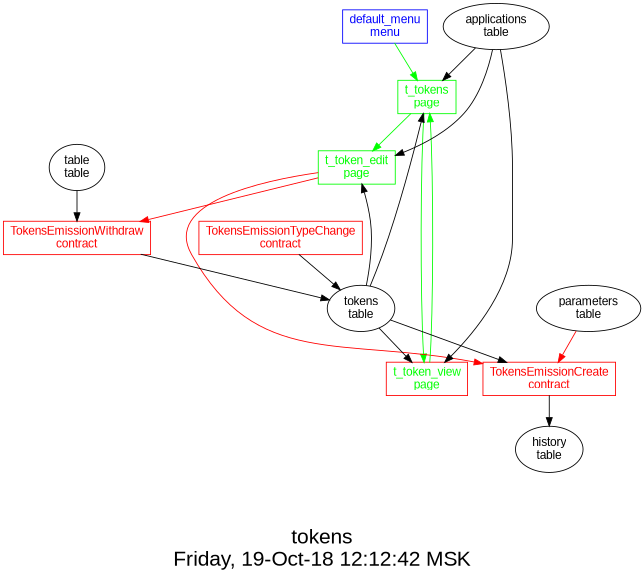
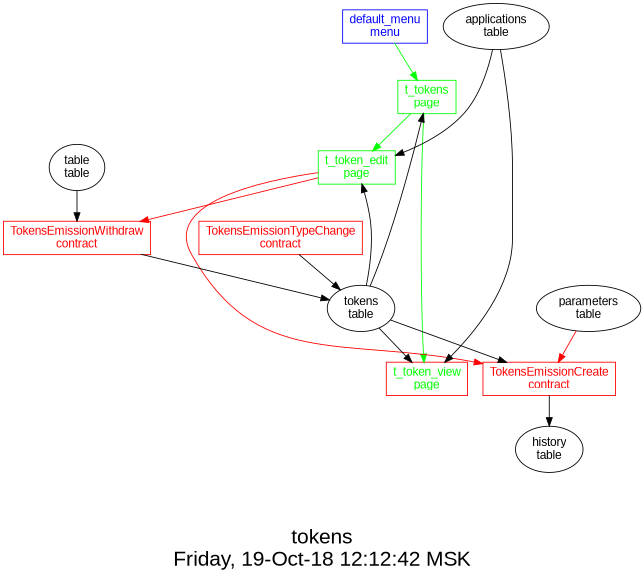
(462, 61) -> none
(433, 242) -> none
